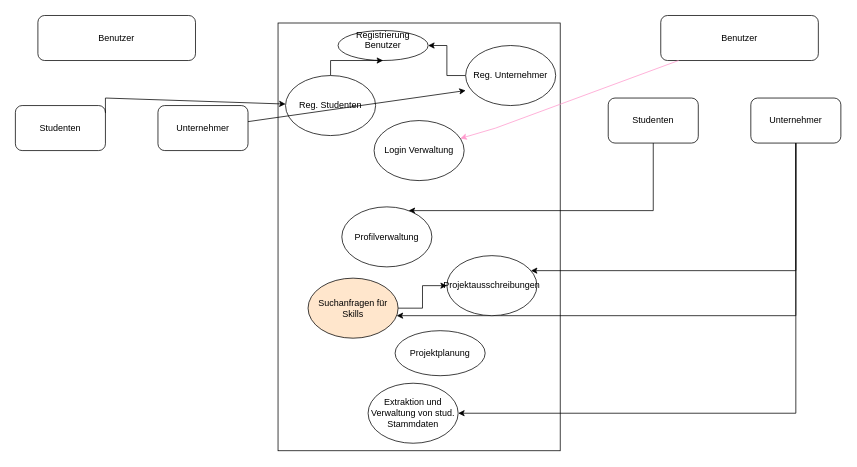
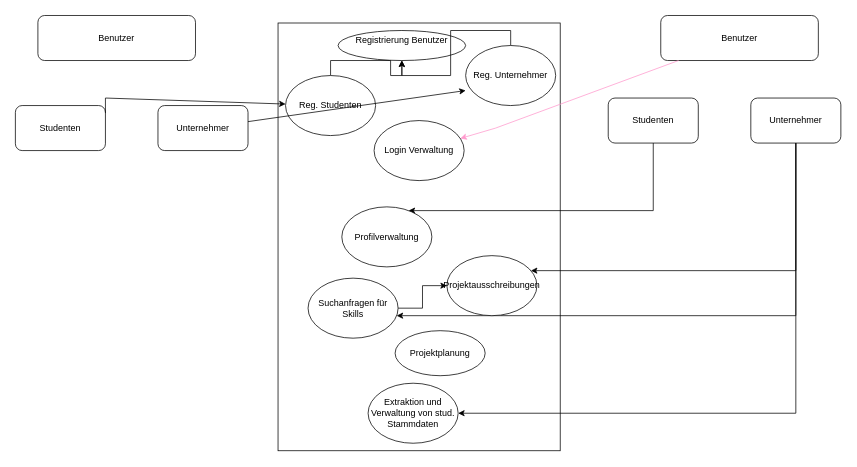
(383, 45) -> (402, 45)
(353, 308) -> (353, 308)
